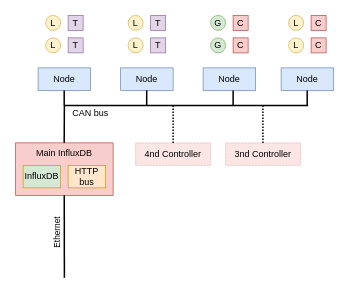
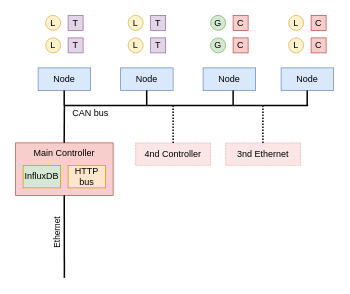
(64, 154) -> (64, 154)
(263, 154) -> (263, 154)
